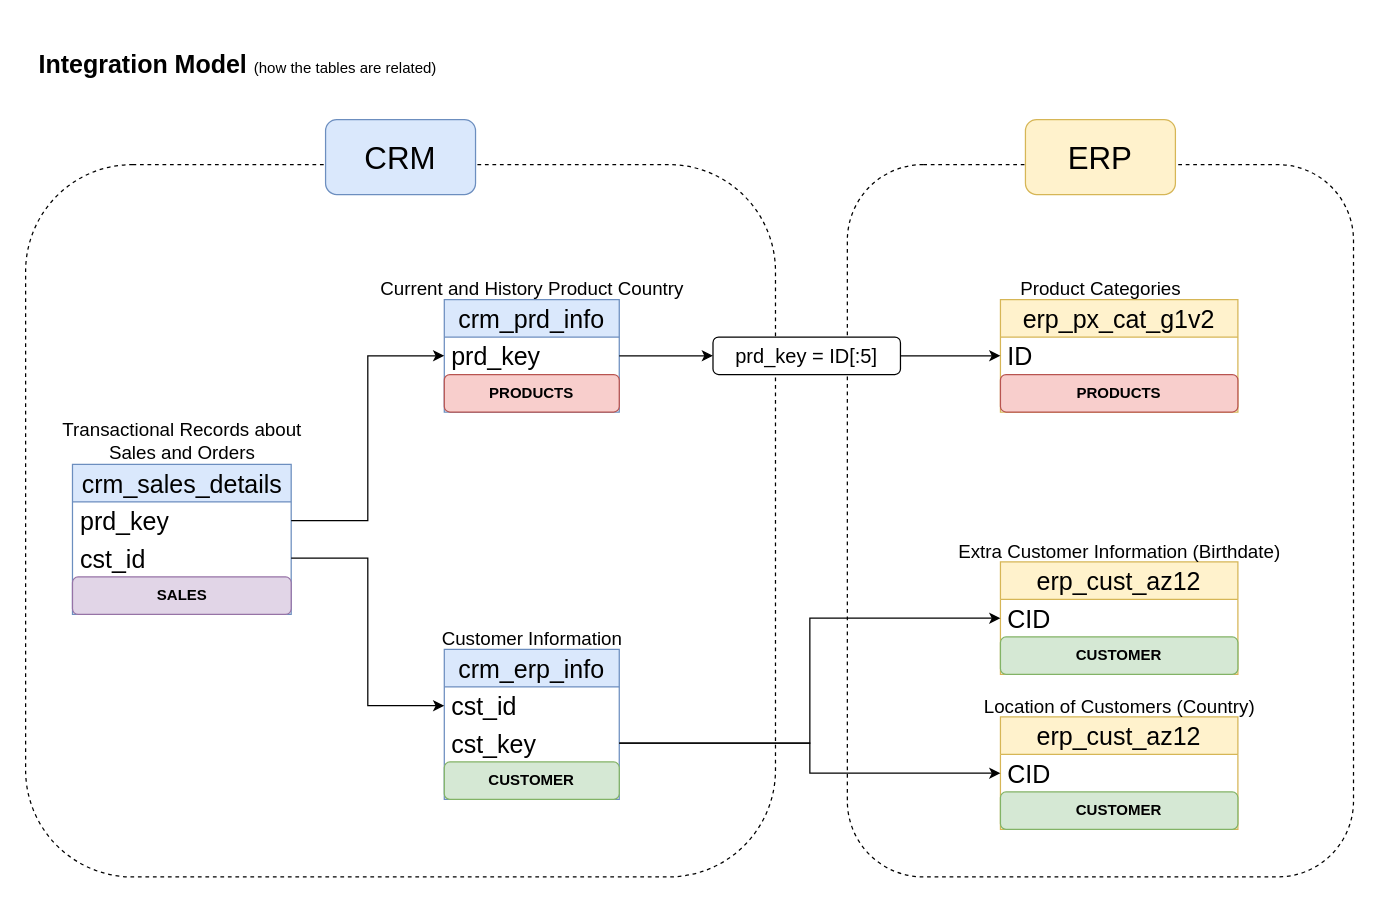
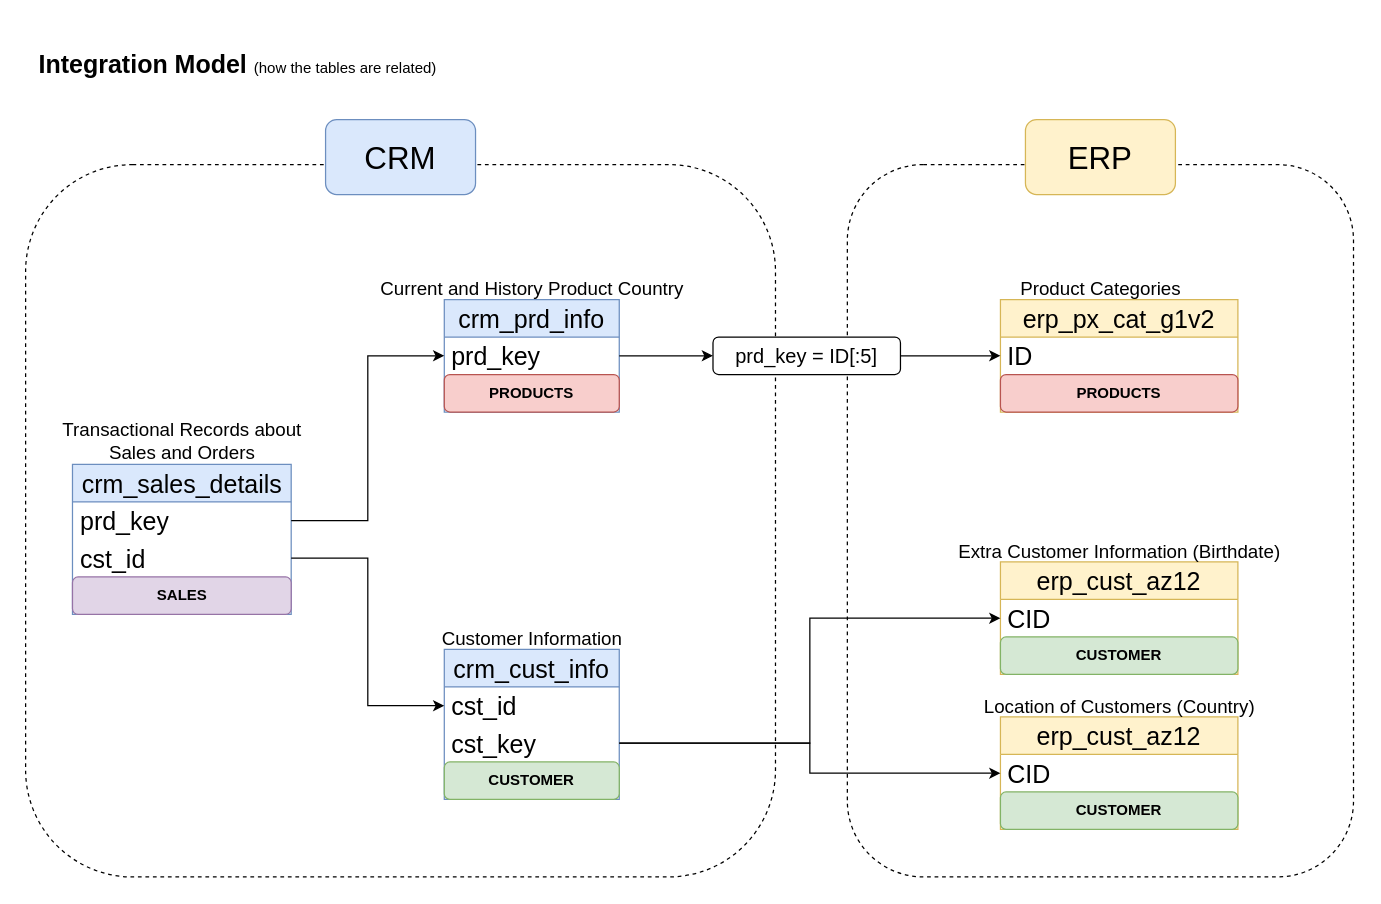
(532, 668) -> (532, 668)
